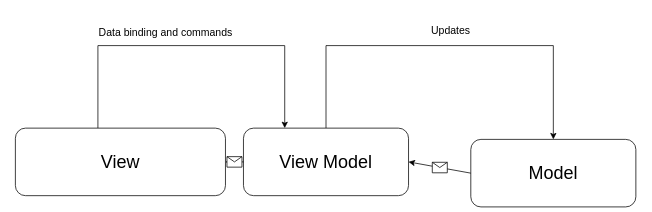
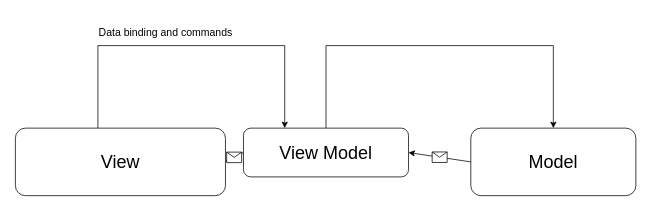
(450, 30) -> none
(326, 162) -> (326, 152)
(553, 173) -> (553, 162)
